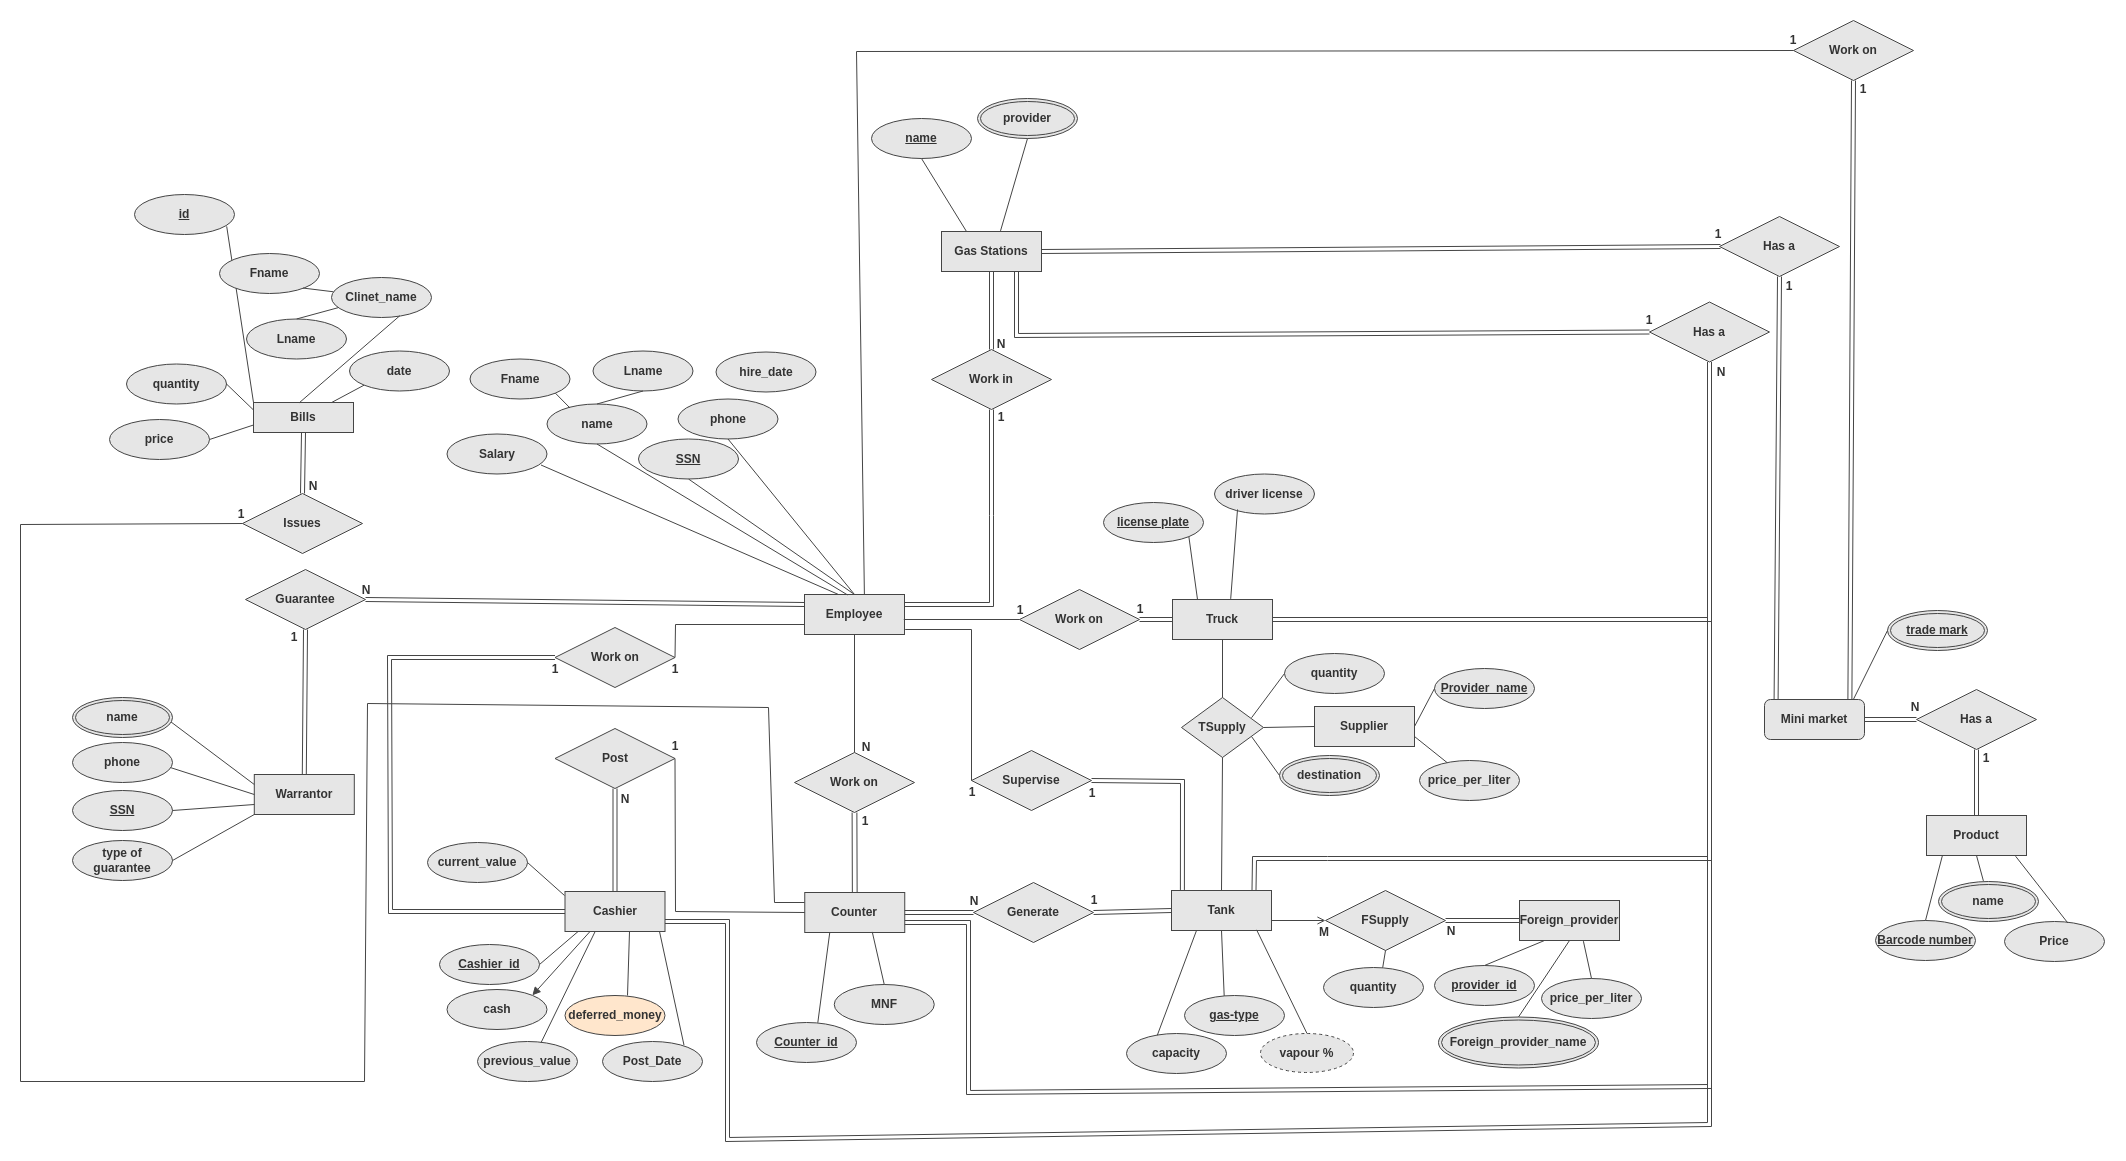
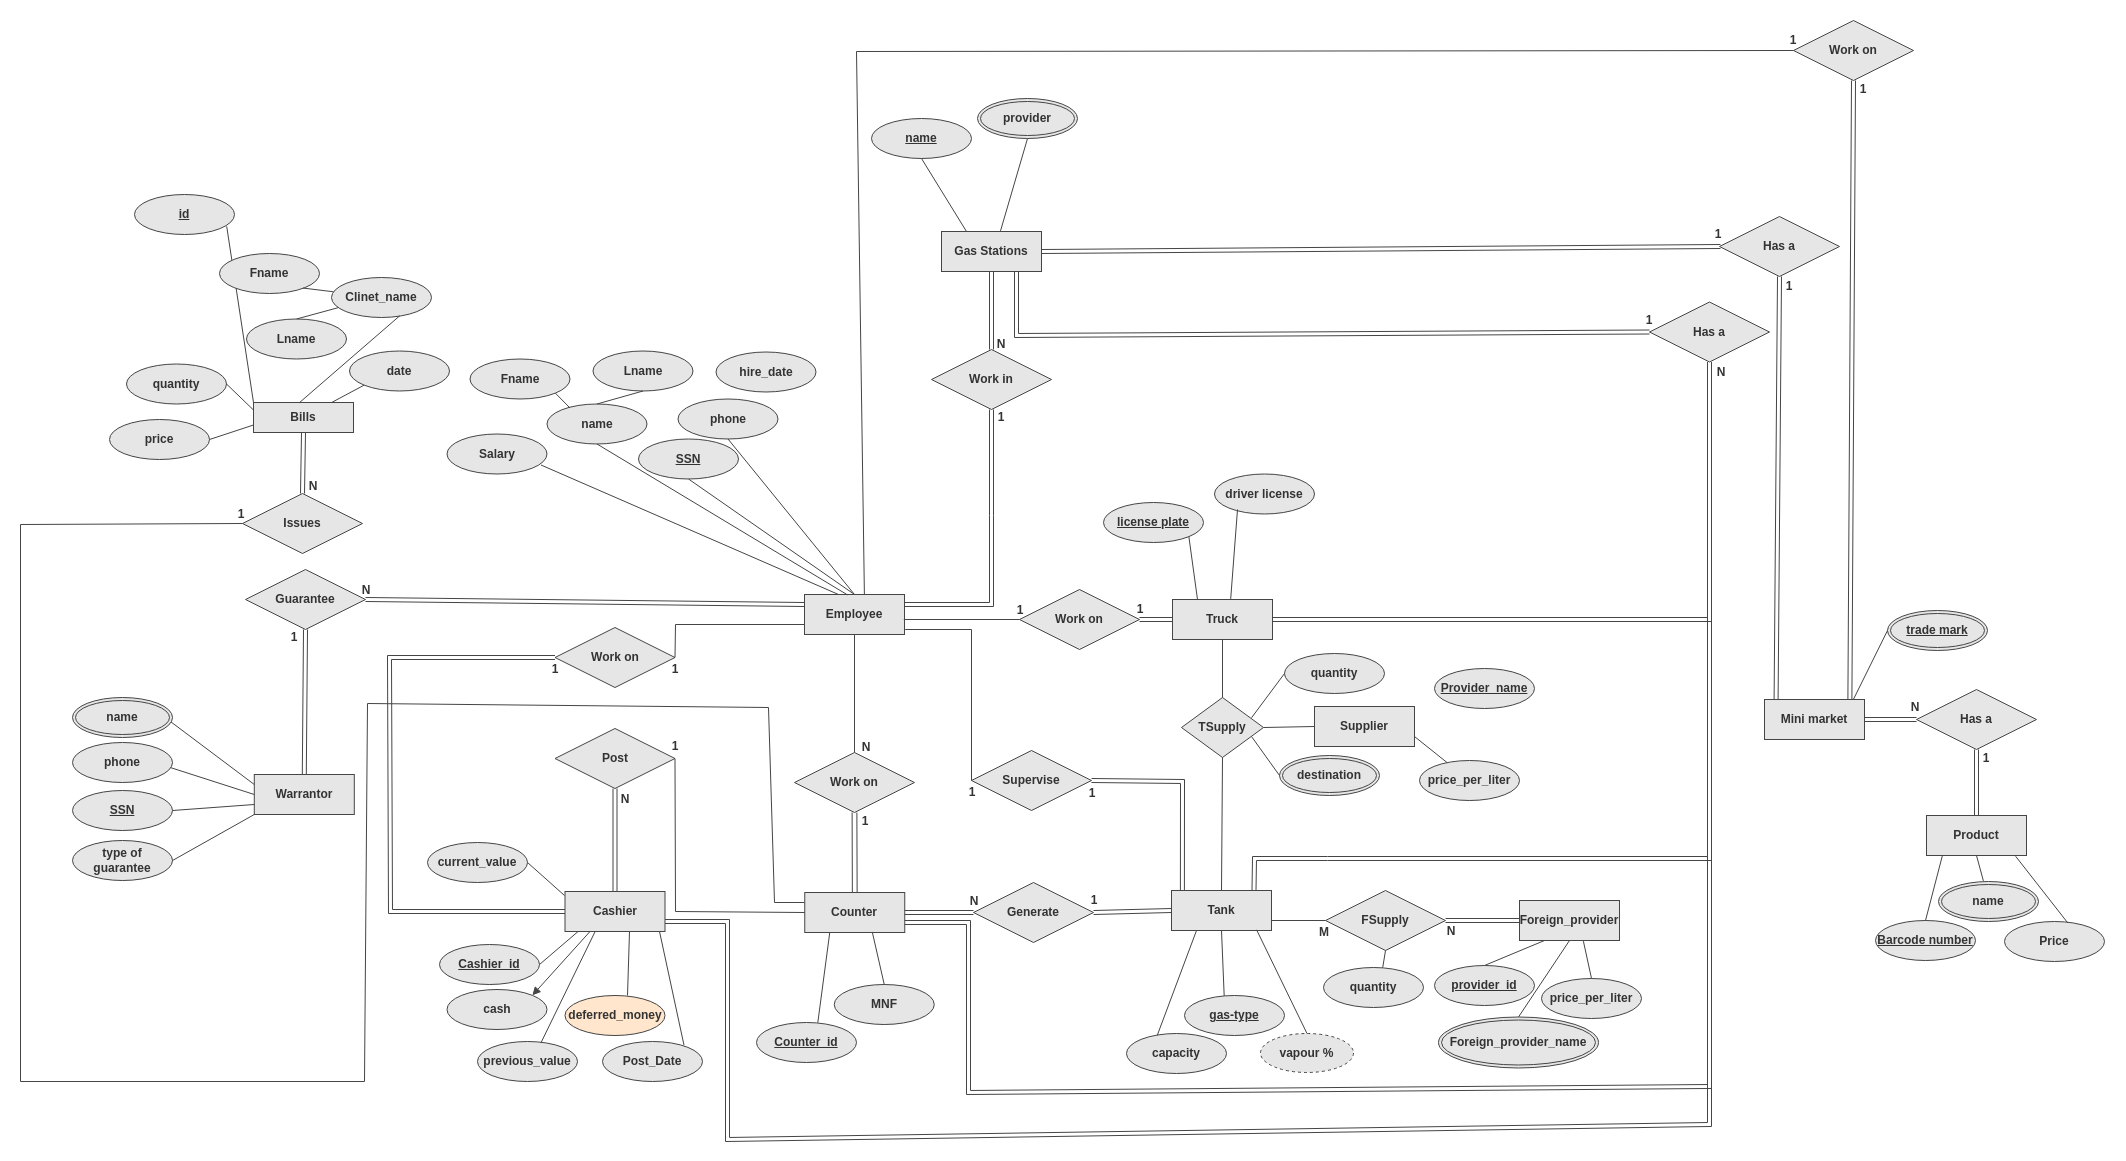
(1425, 708) -> none
(1815, 720) -> (1815, 720)
(1320, 921) -> (1321, 921)
